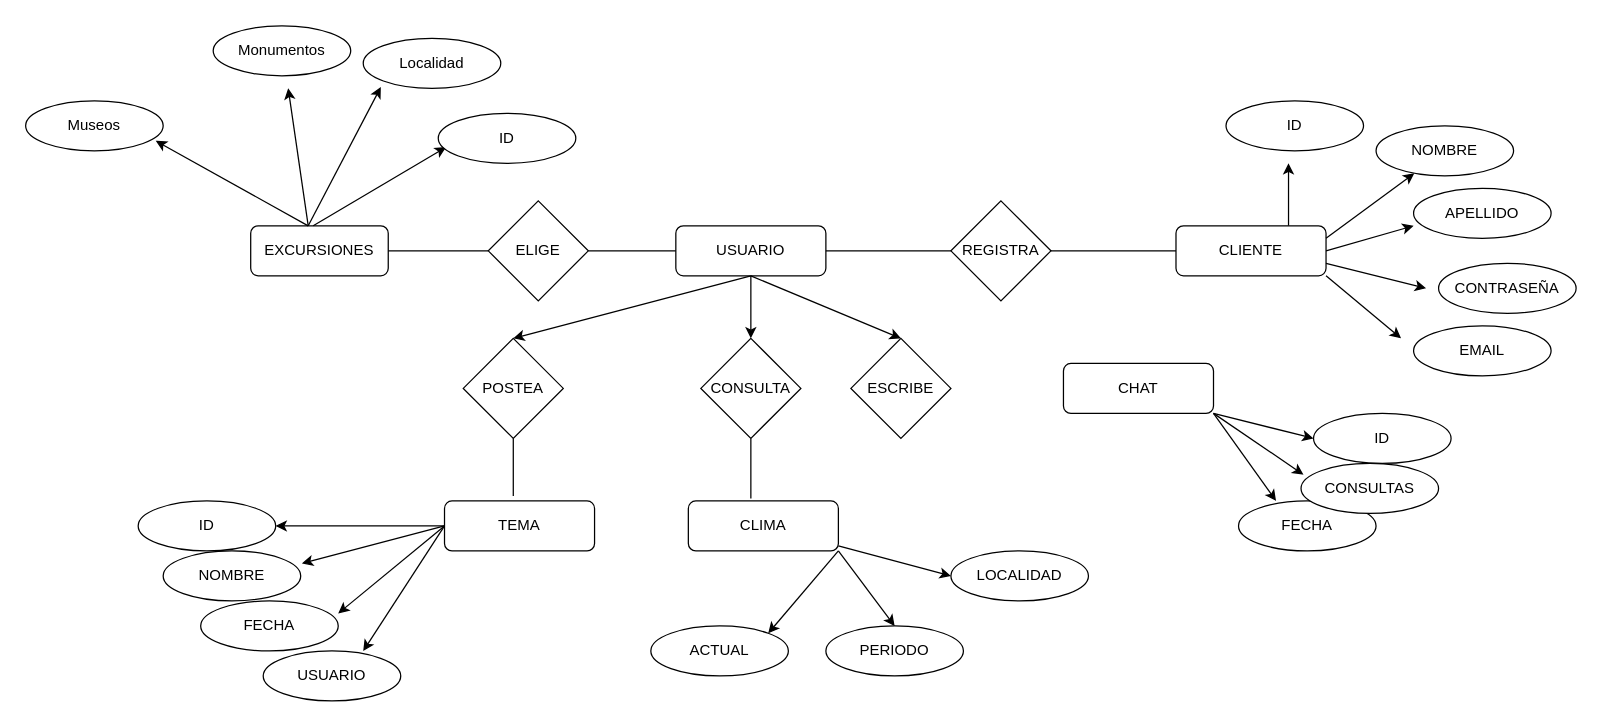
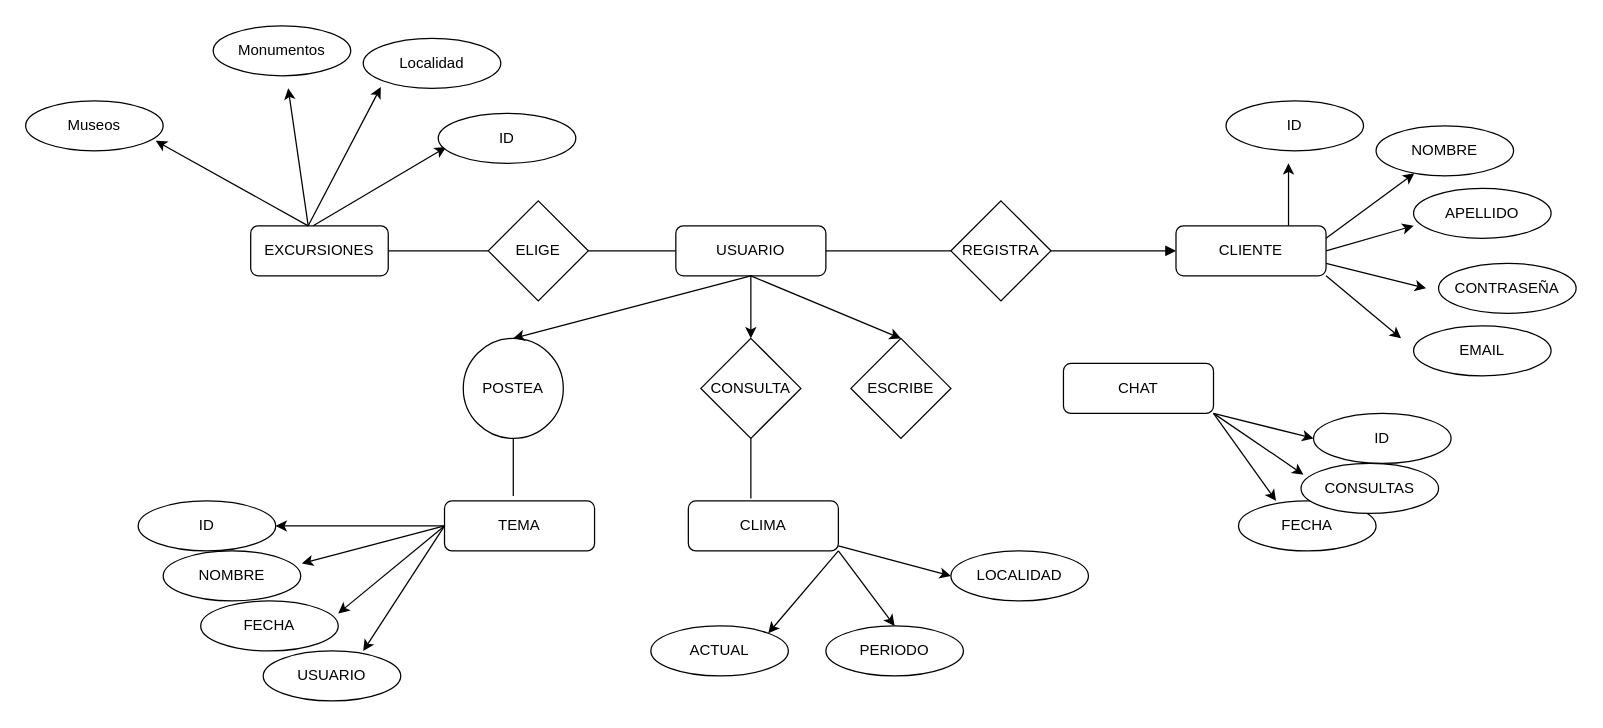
(1168, 251) -> (1164, 251)
(513, 388) -> (513, 388)
